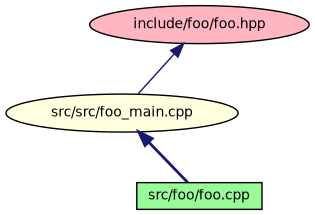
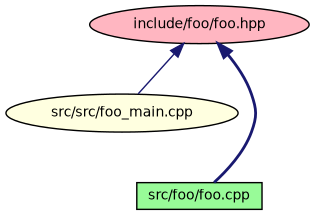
(168, 162) -> (255, 121)
